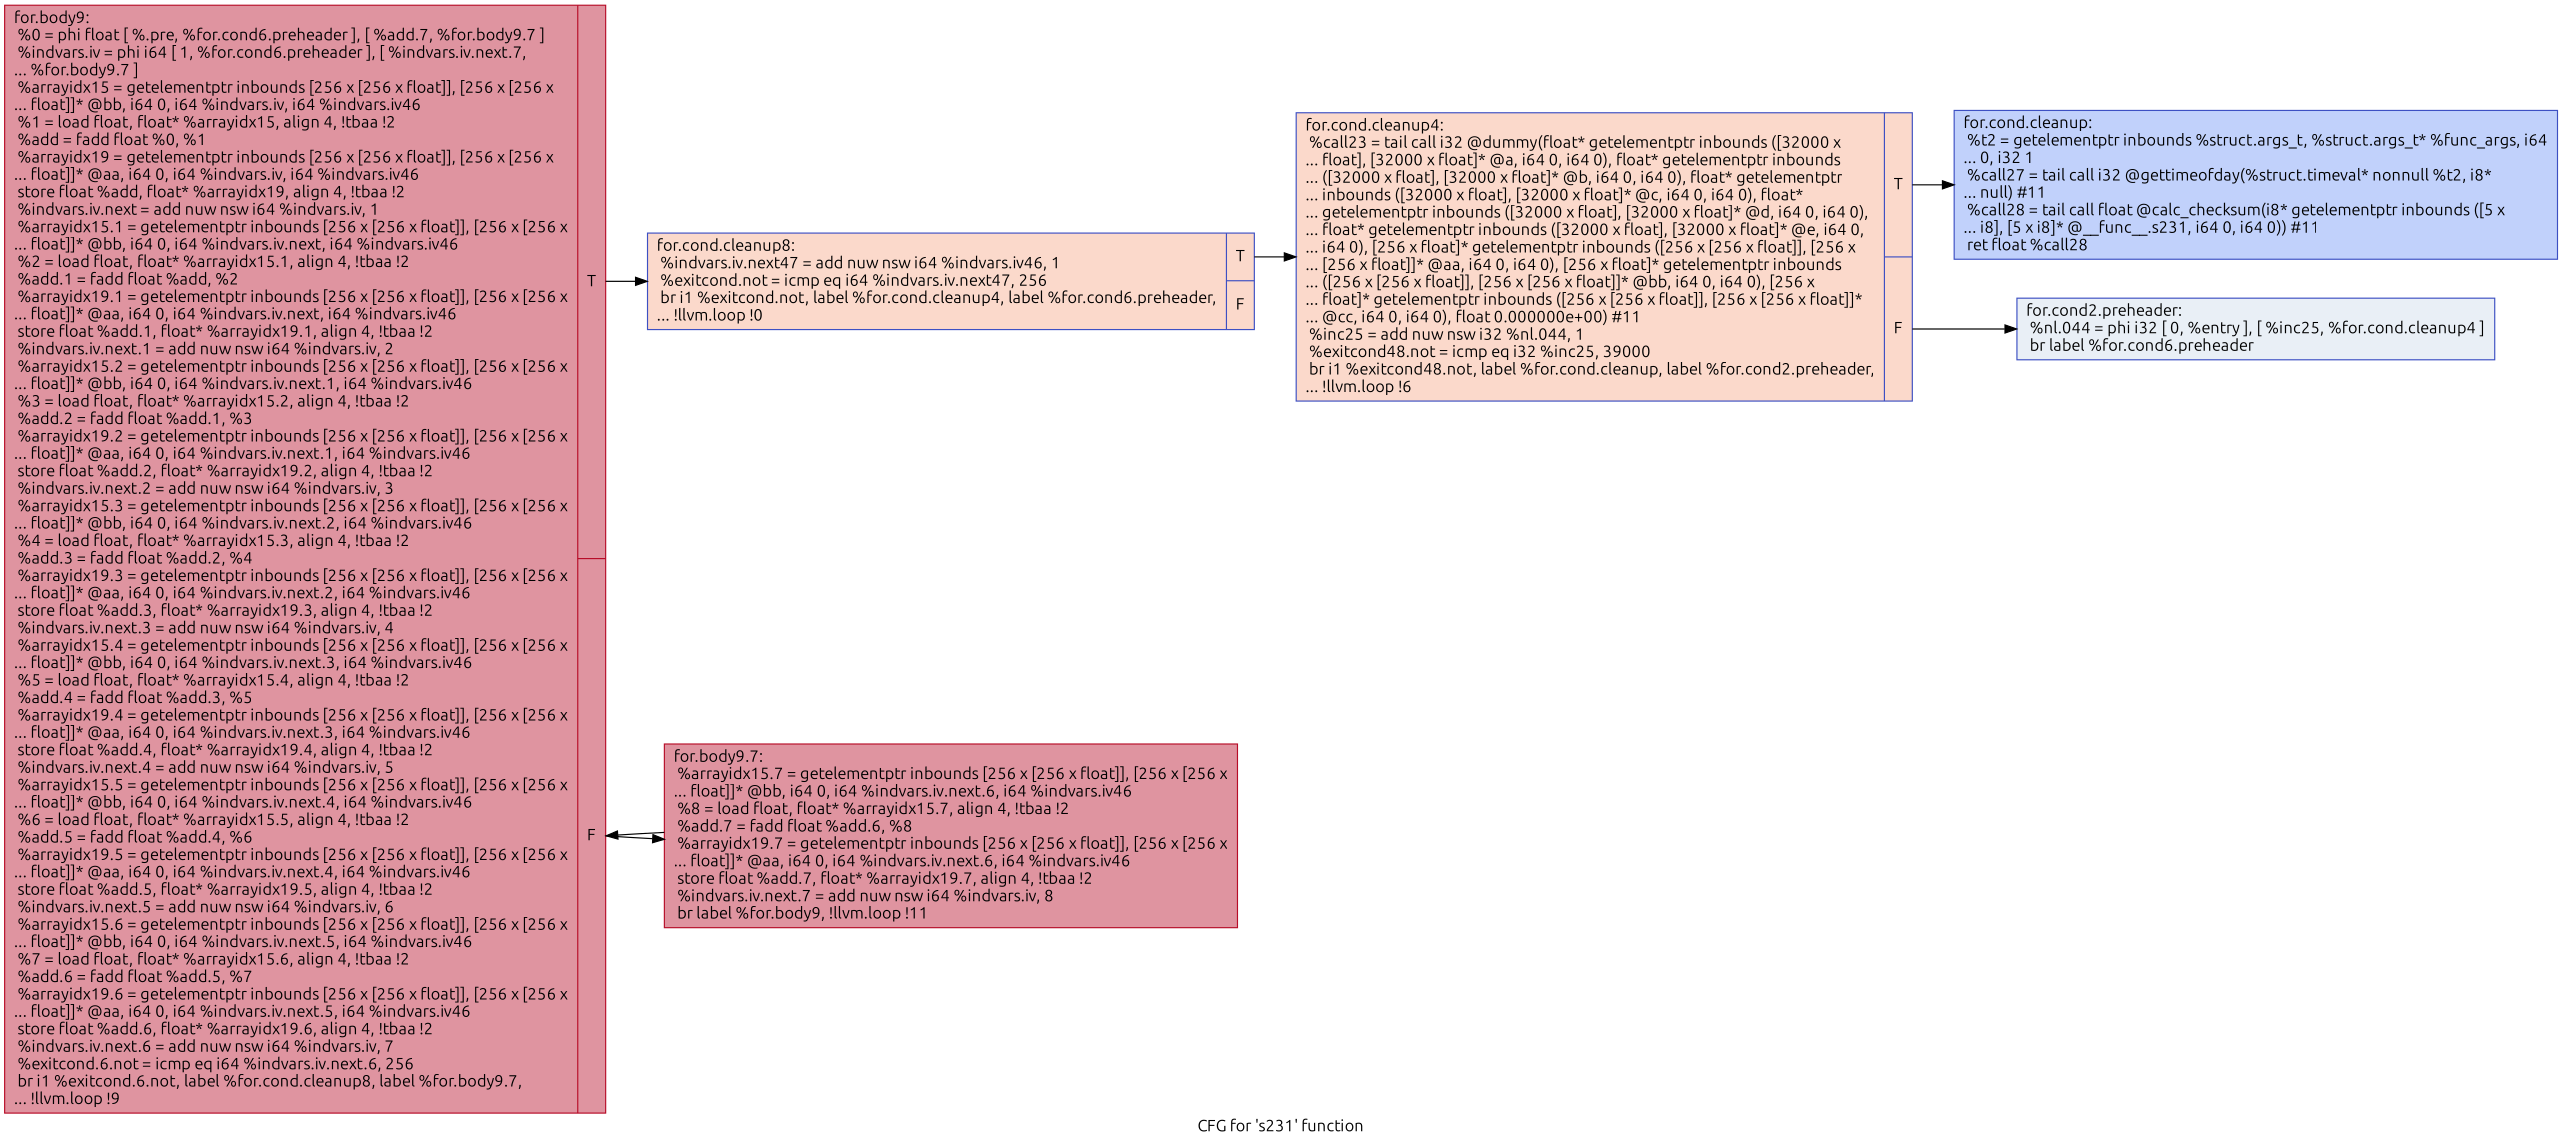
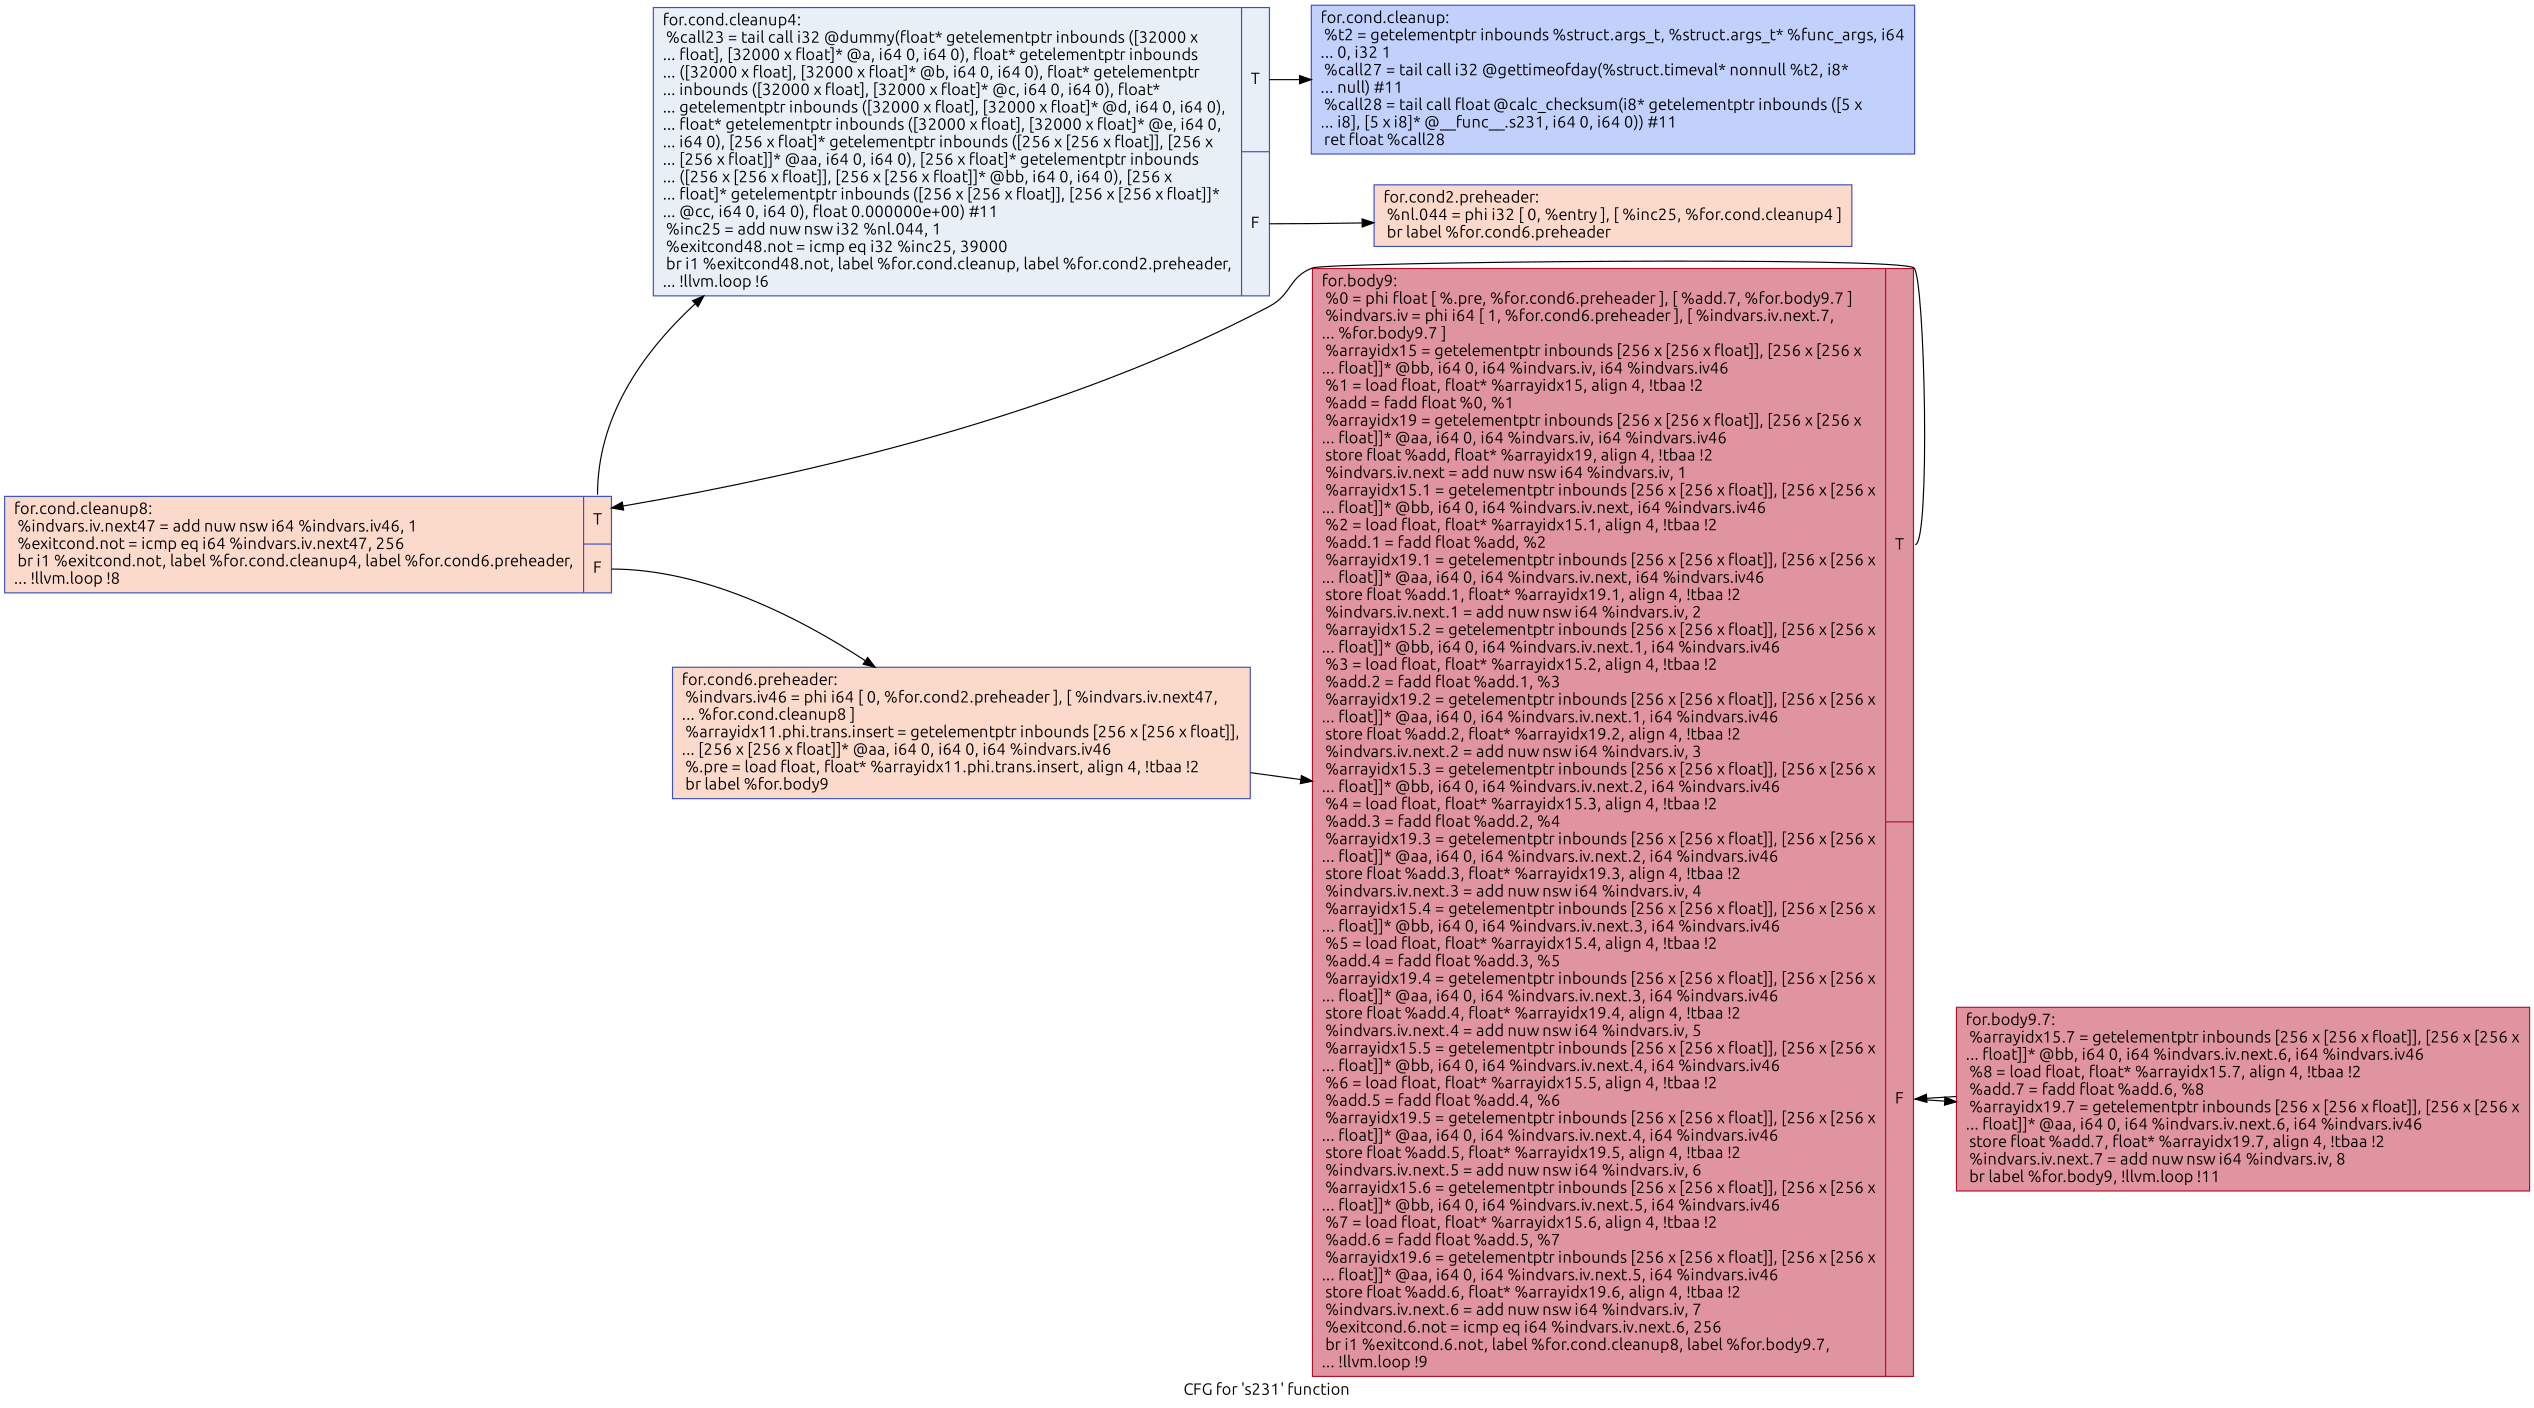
(1604, 257) -> (961, 152)
(710, 316) -> (67, 579)
(2256, 329) -> (1613, 216)
none -> (961, 733)
